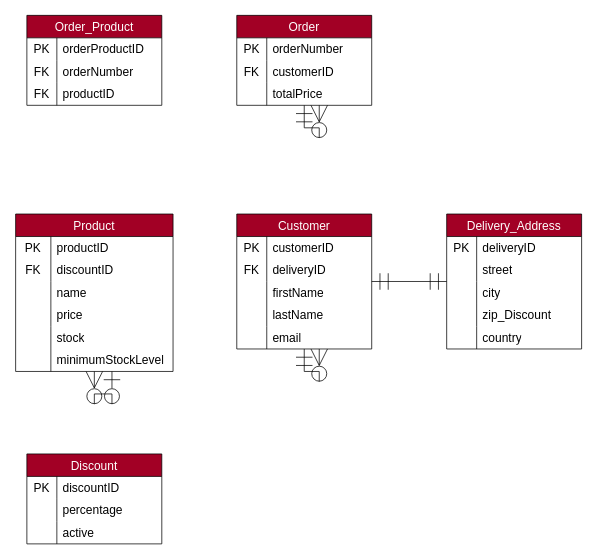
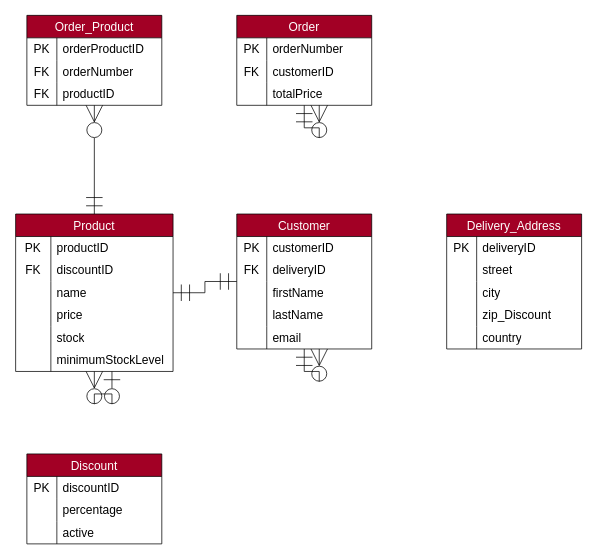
none -> (94, 176)
(408, 282) -> (205, 290)
